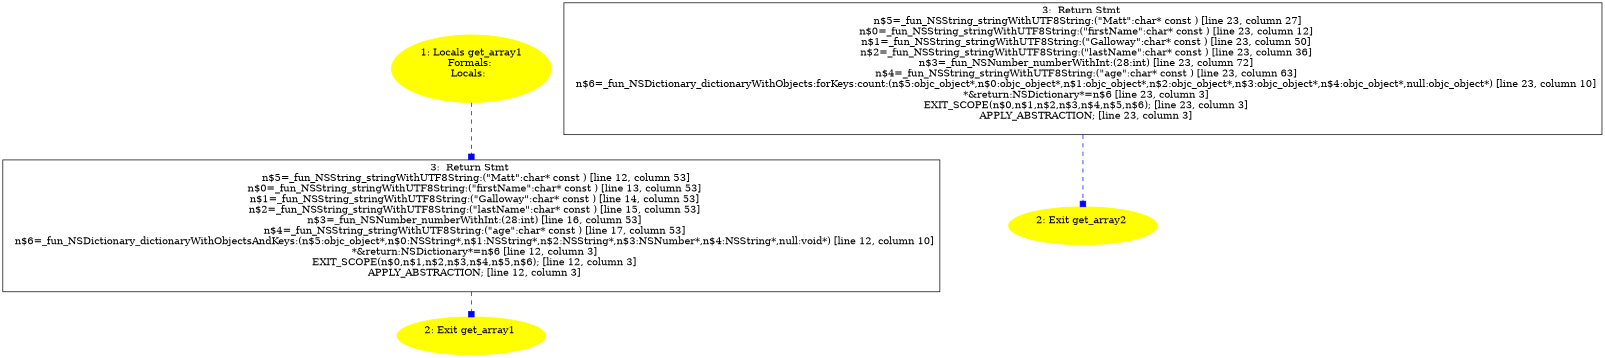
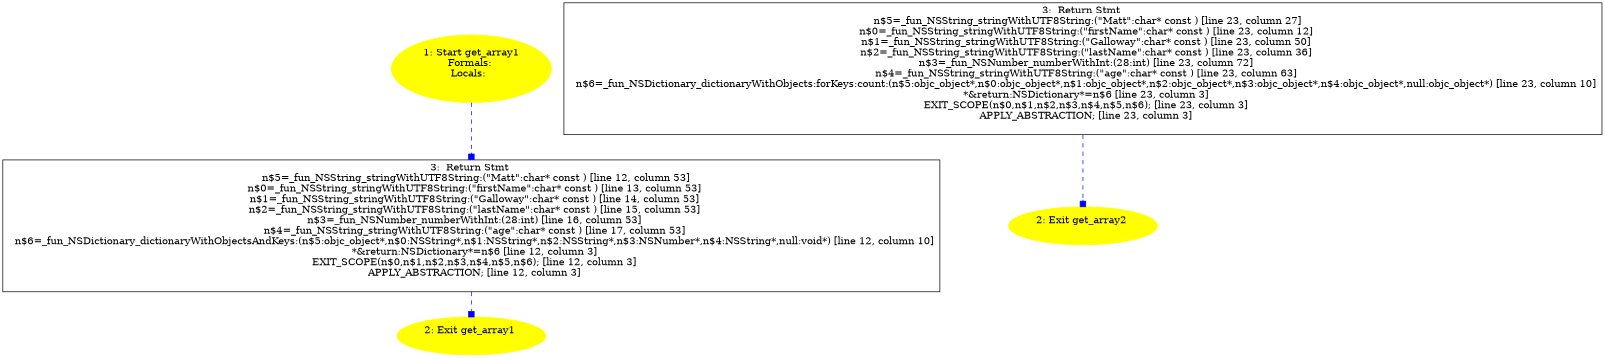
(471, 69) -> (471, 69)
